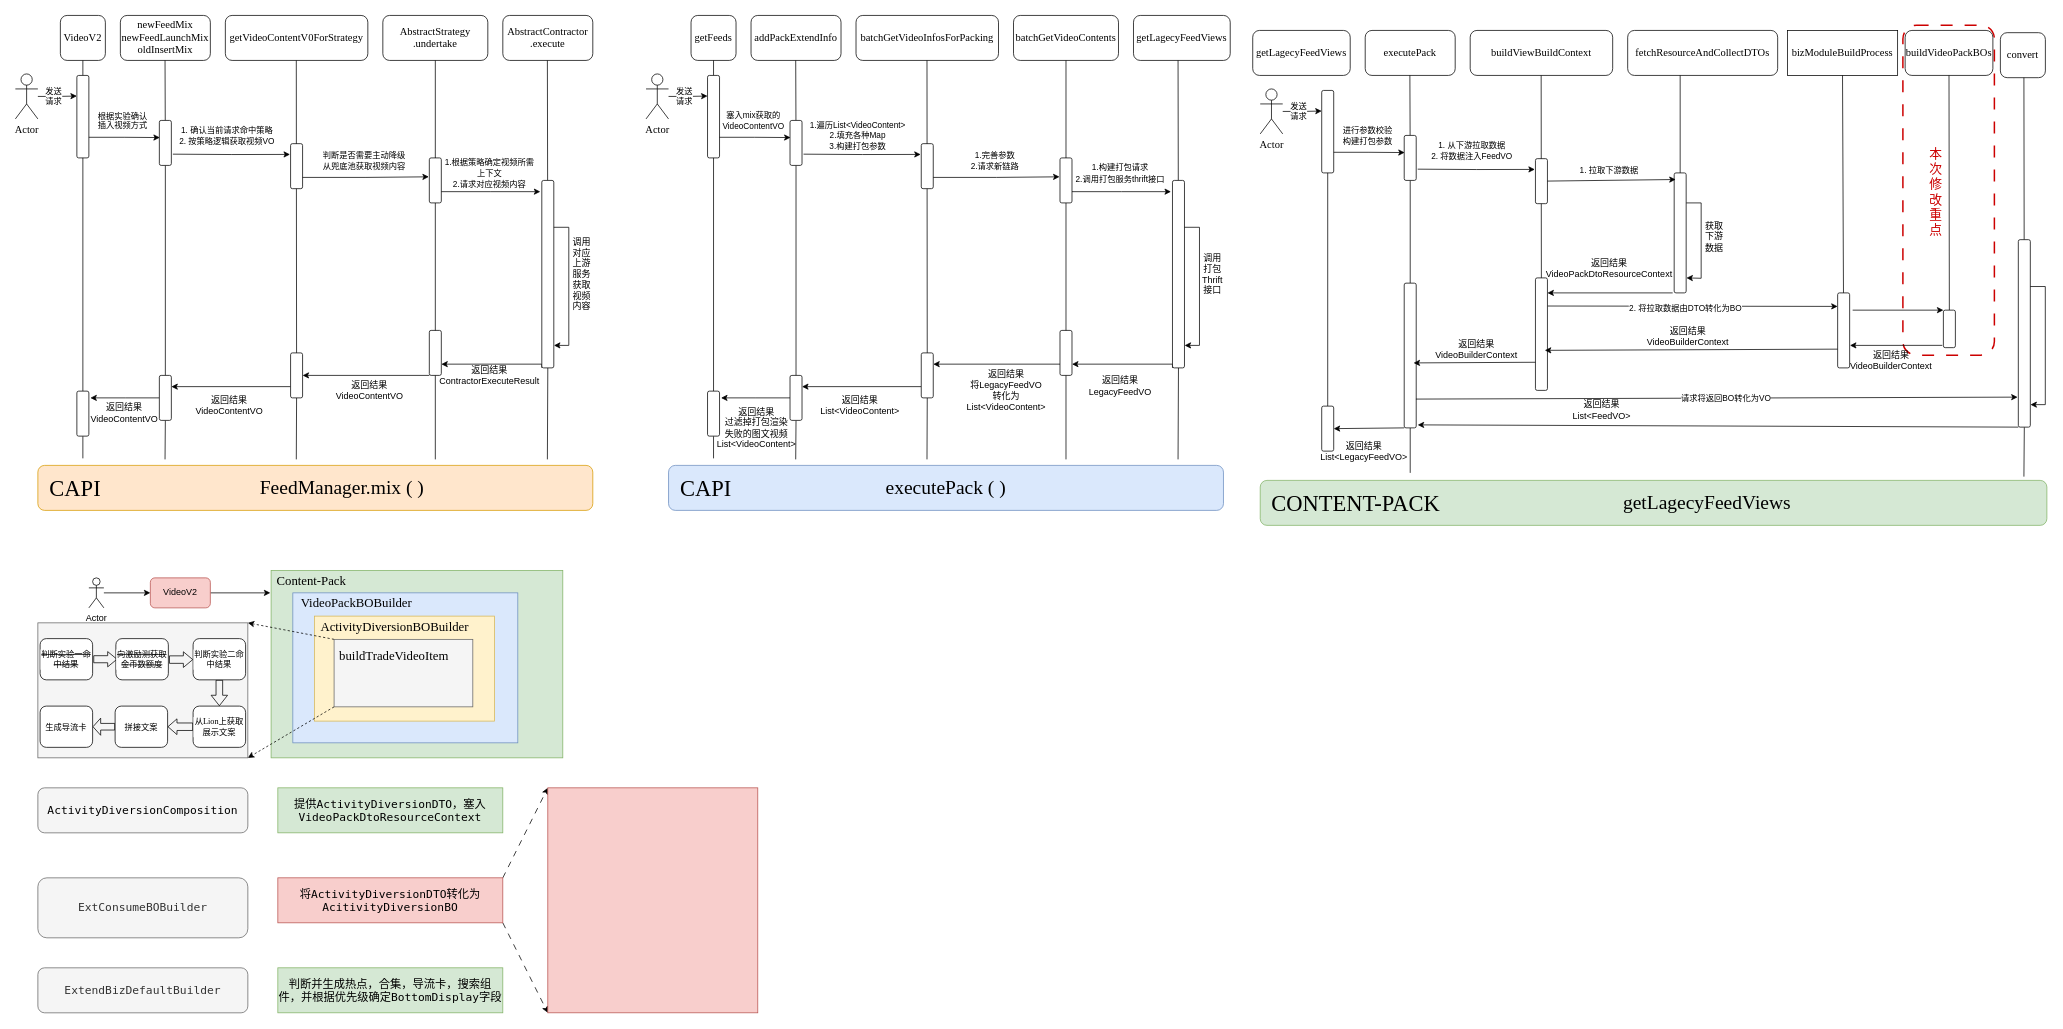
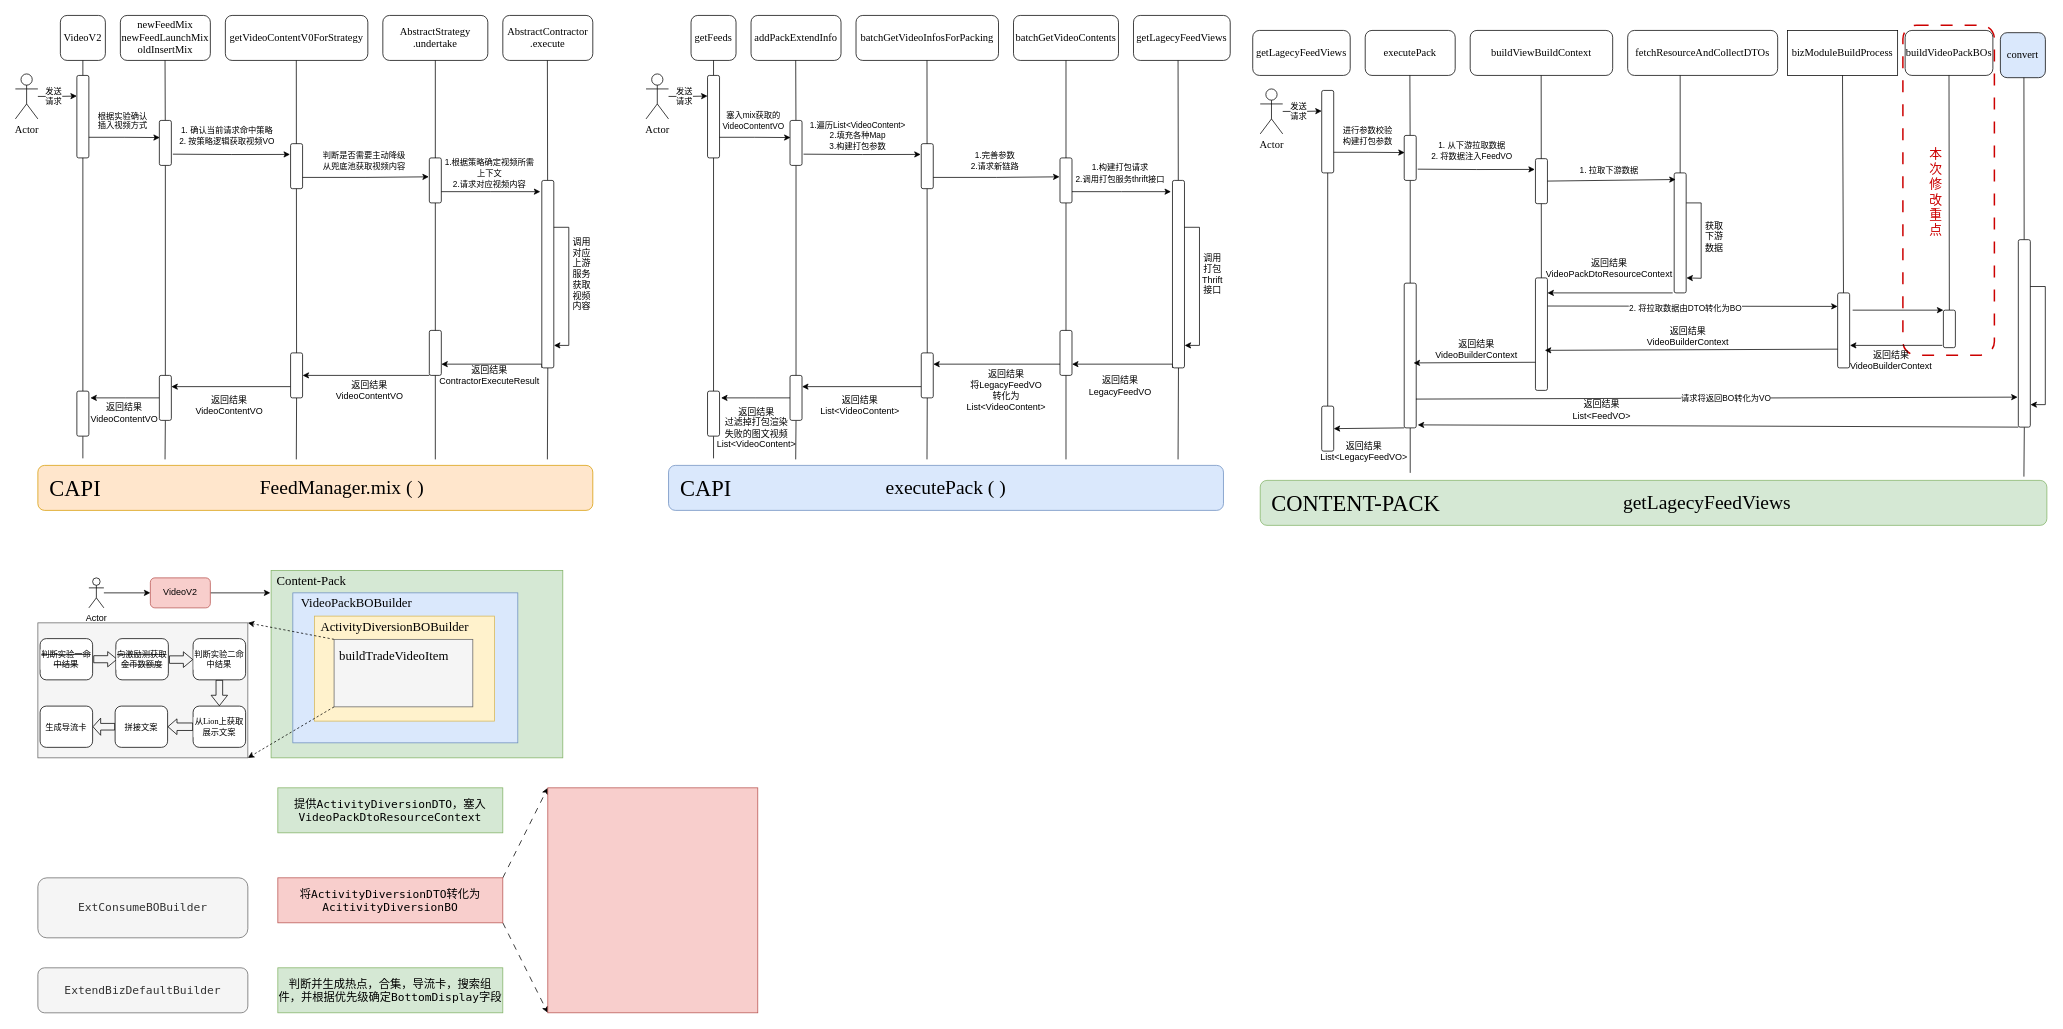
(2023, 55) -> (2023, 55)
(143, 810) -> none
